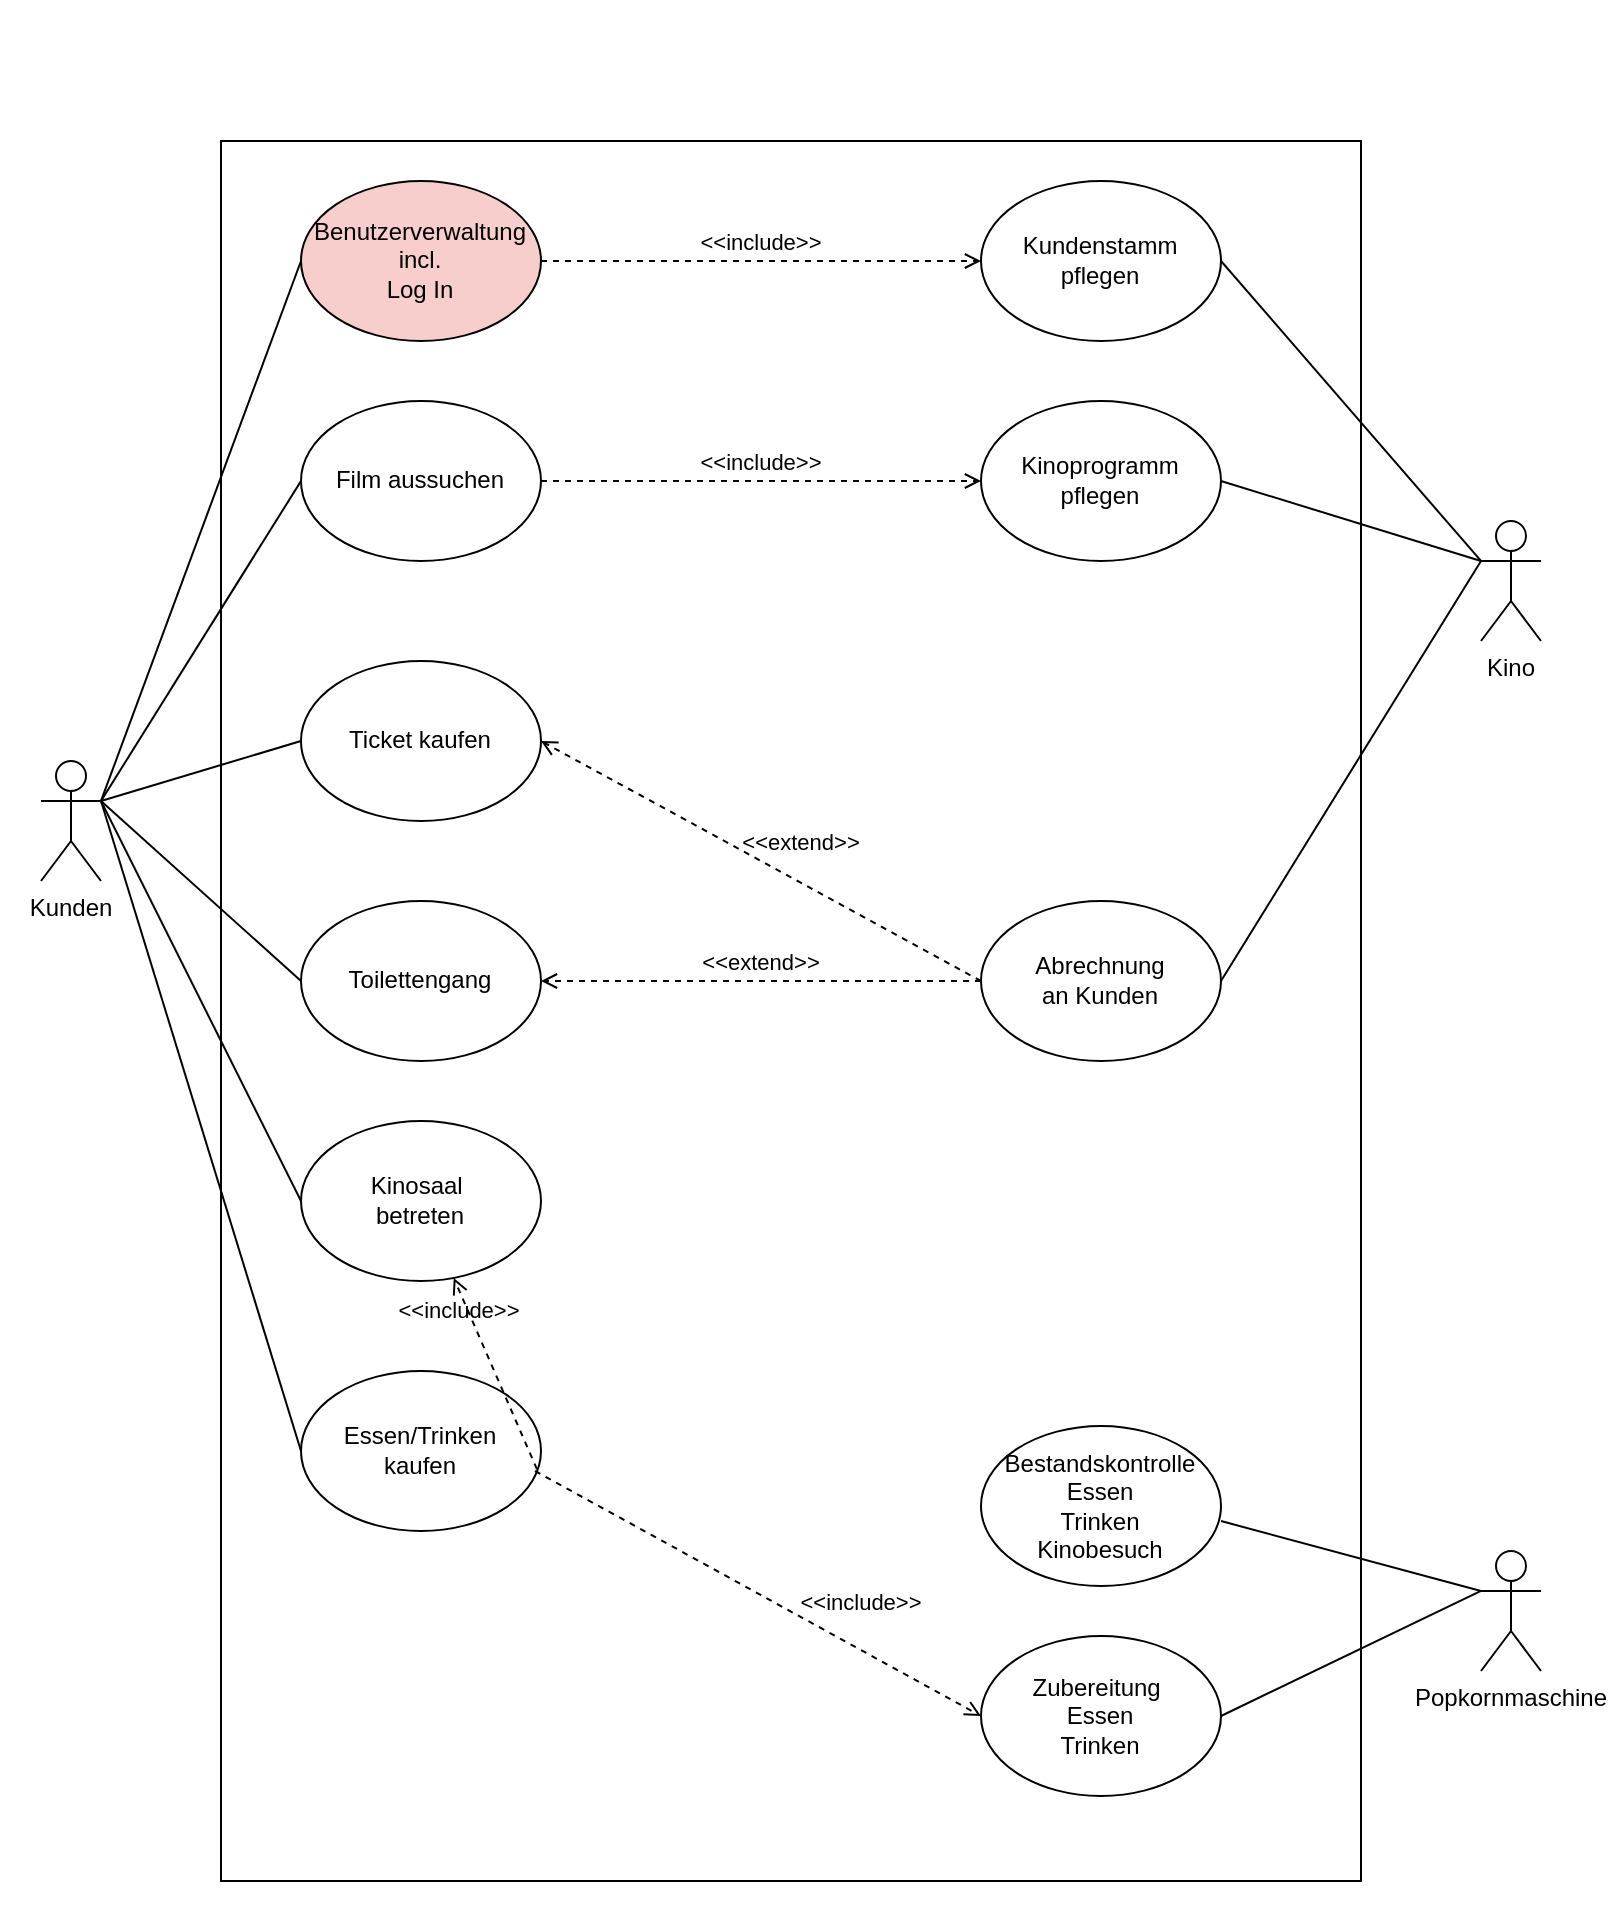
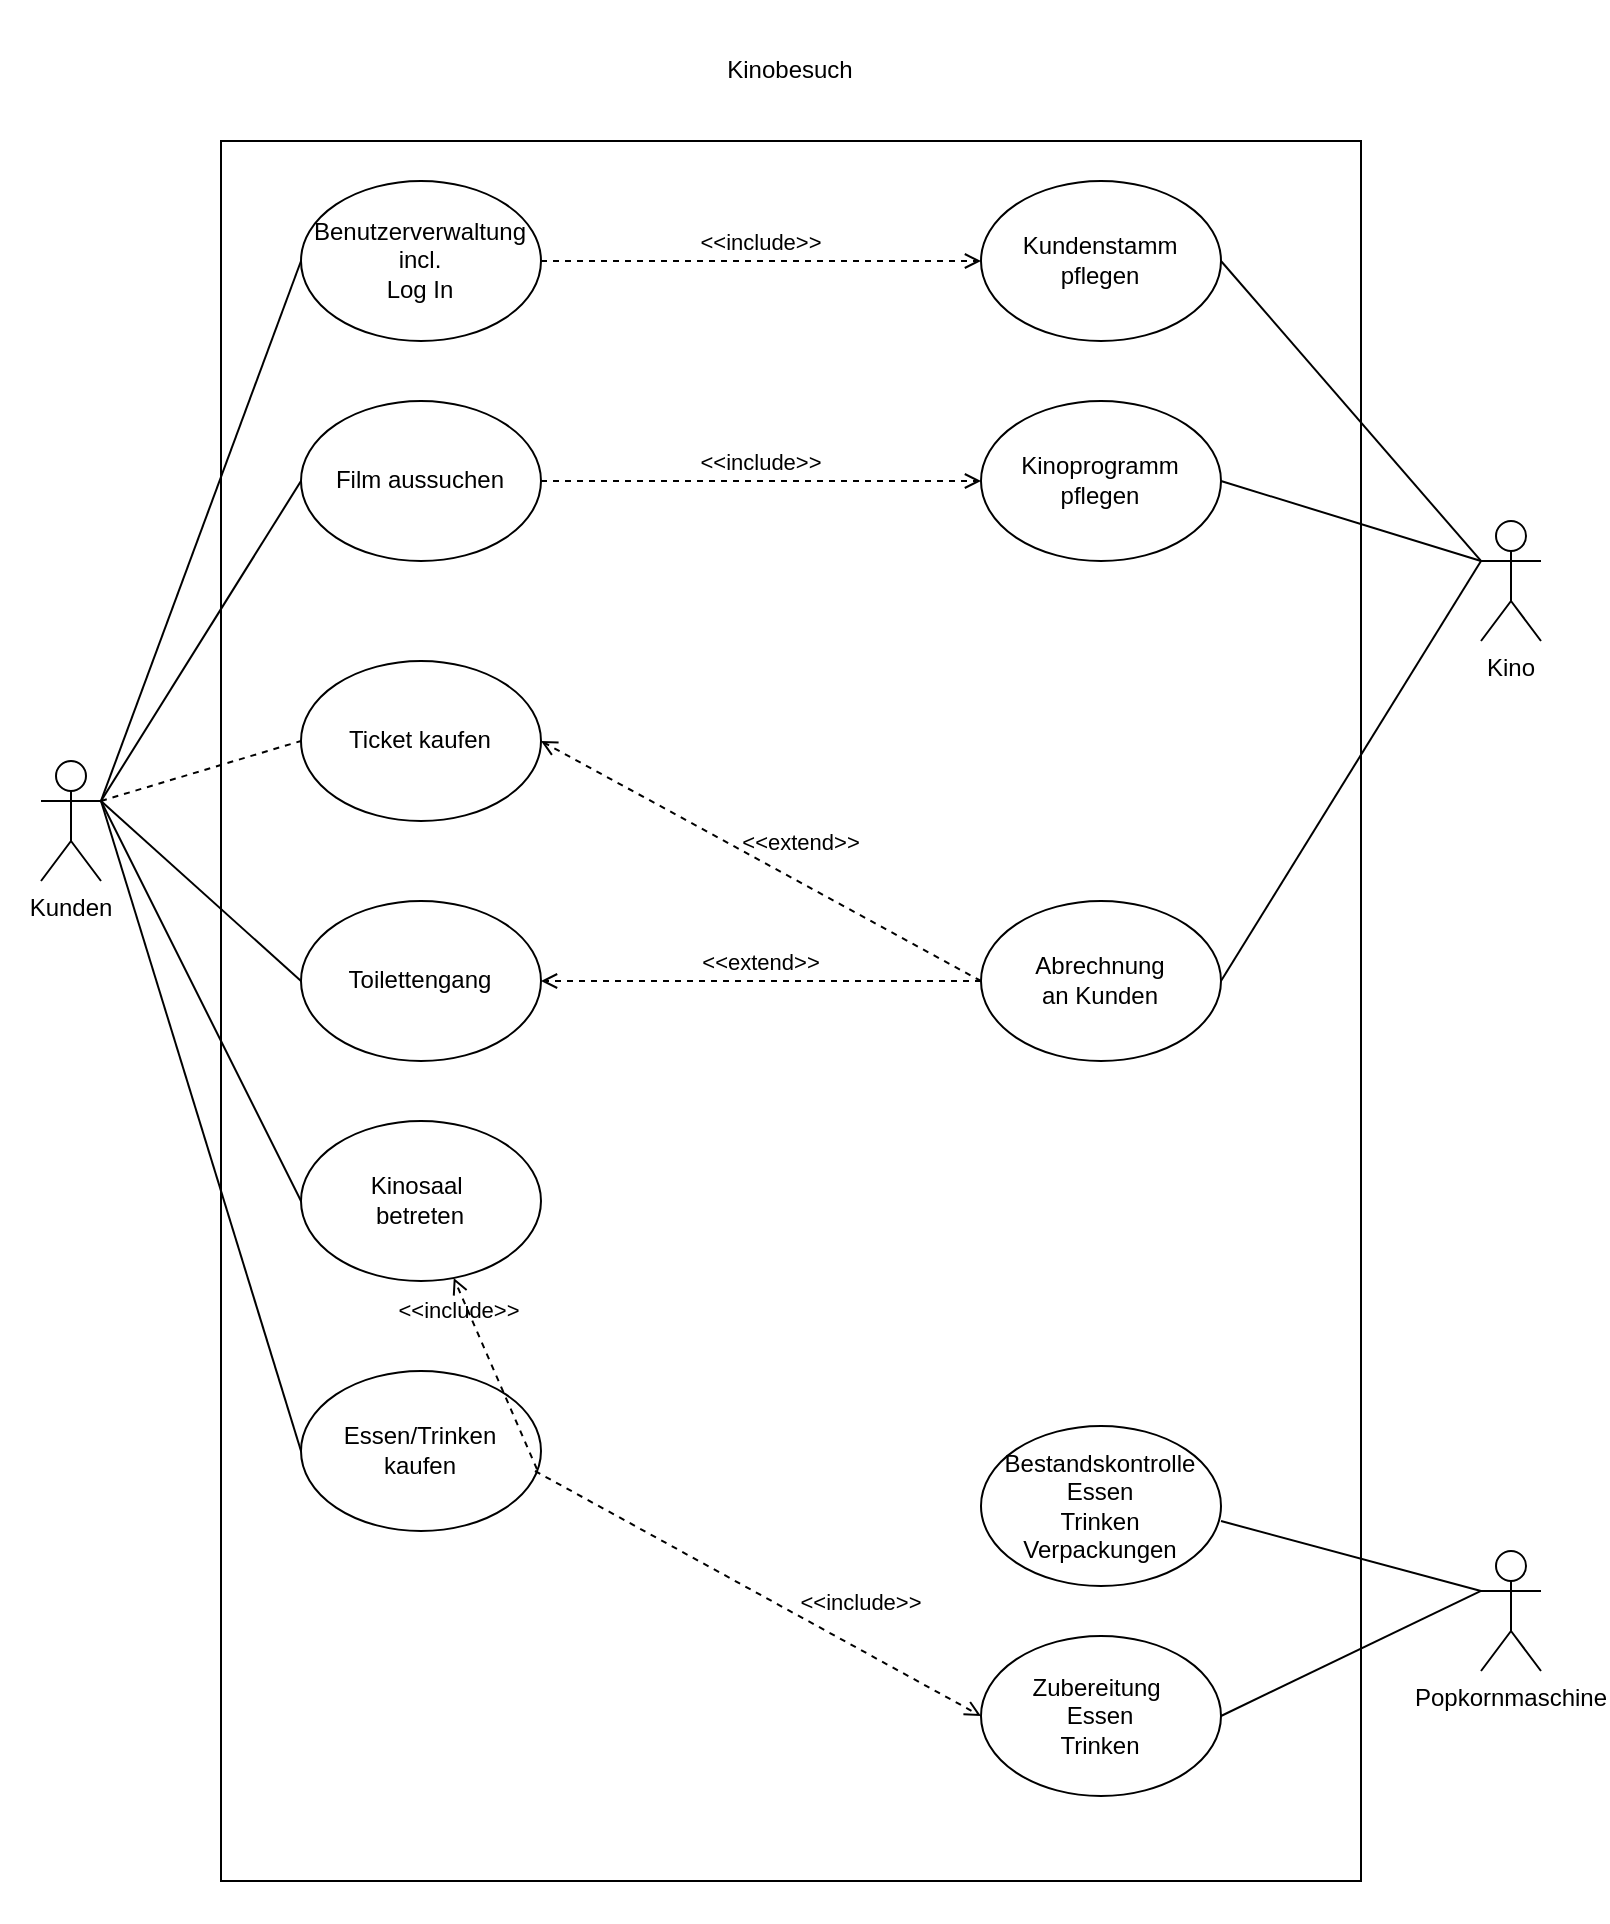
none -> (791, 71)
(421, 261) -> (421, 261)
(201, 771) -> (201, 771)
(1101, 1507) -> (1101, 1507)
